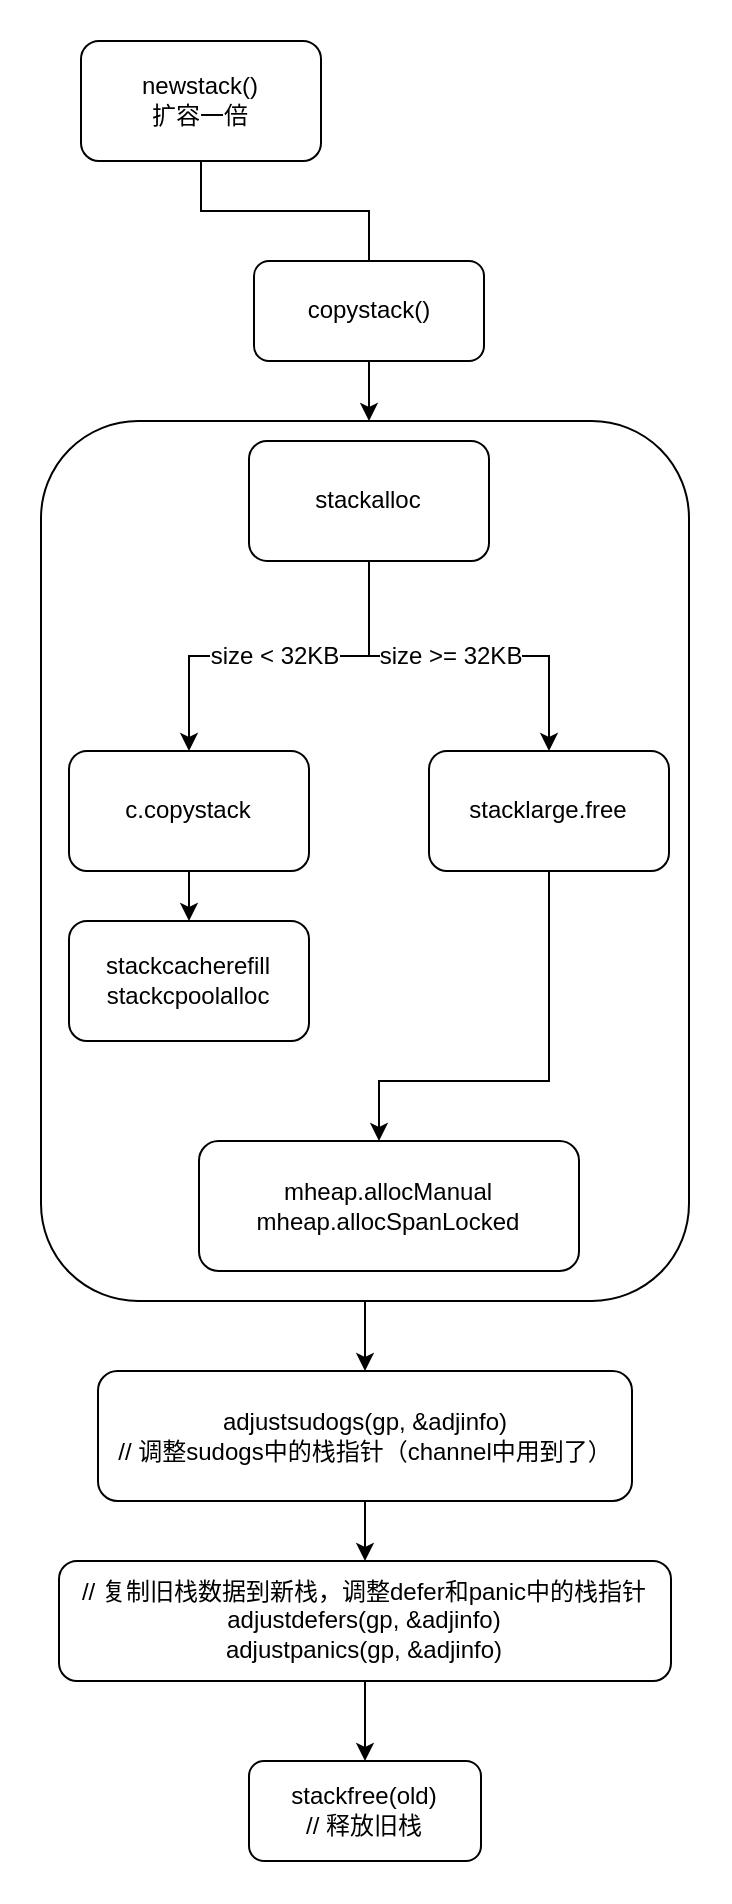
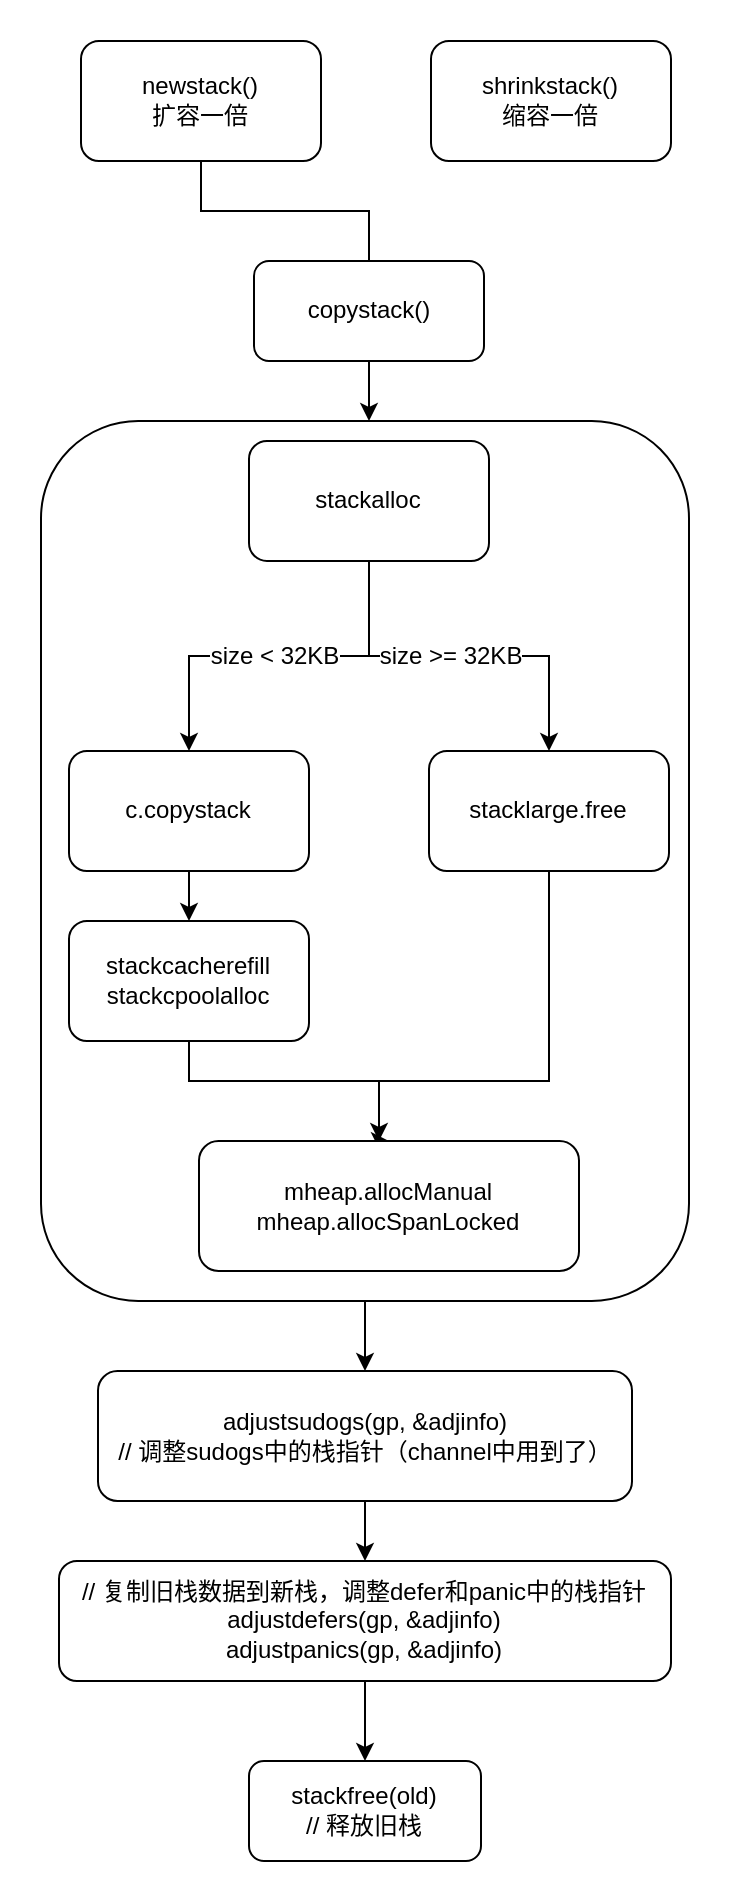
none -> (551, 101)
none -> (262, 1081)
